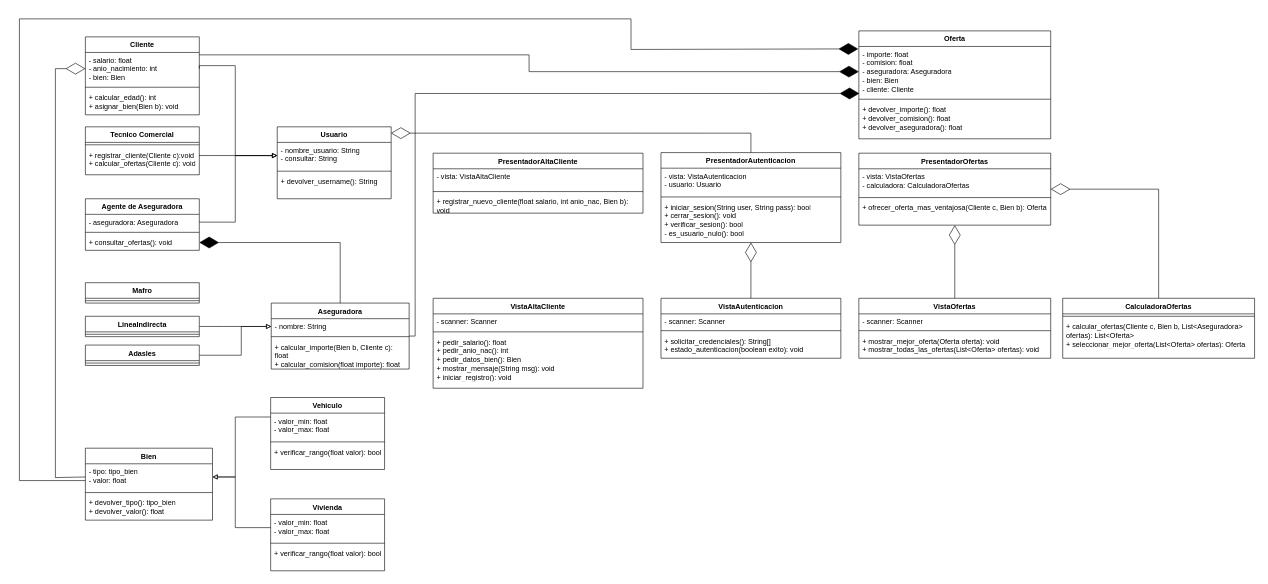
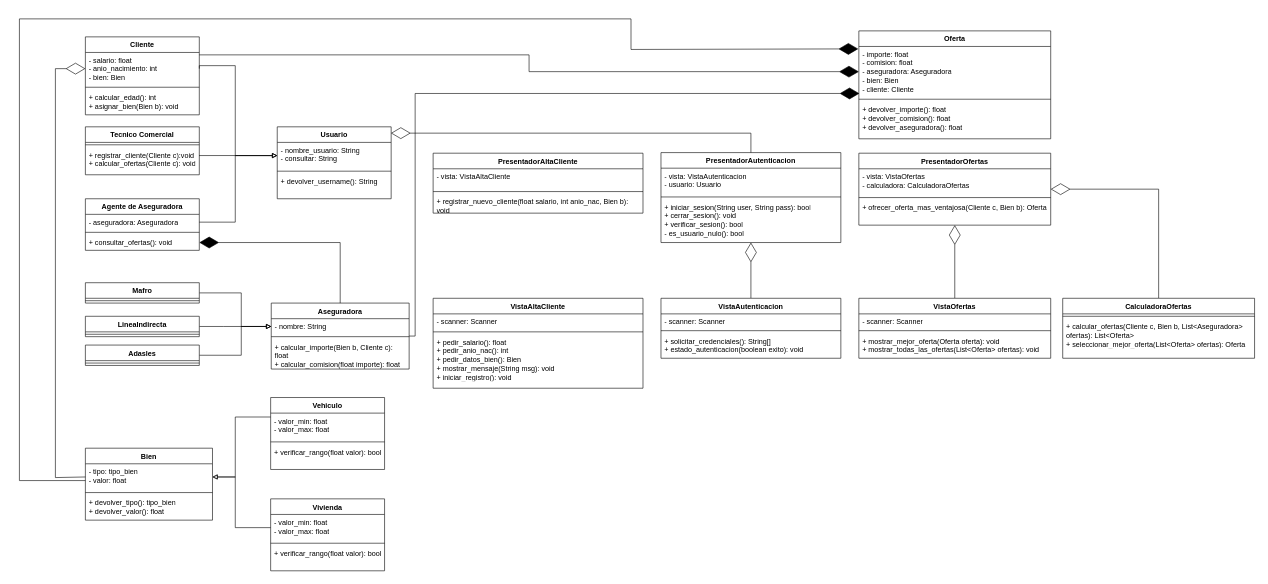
none -> (235, 293)
